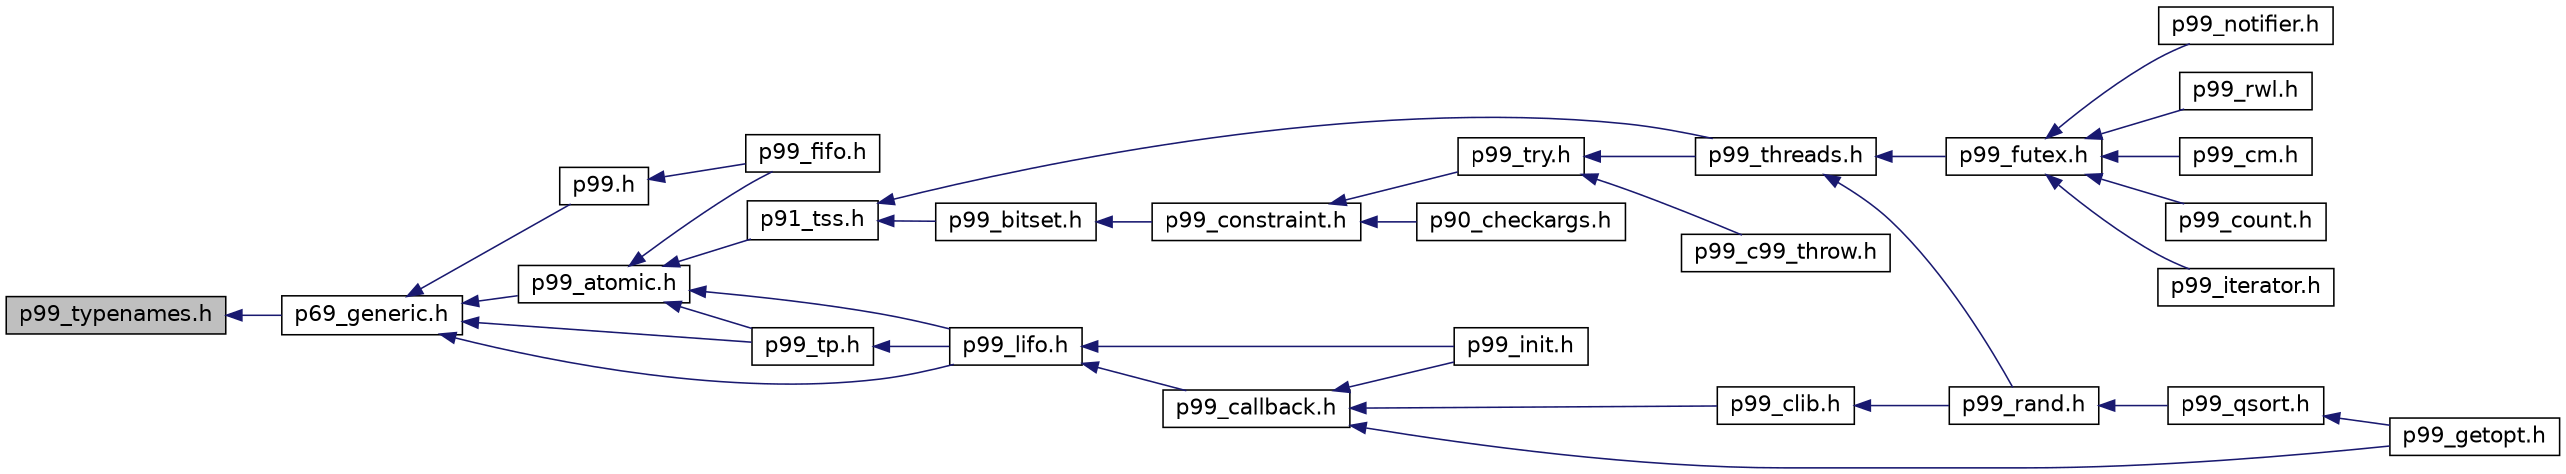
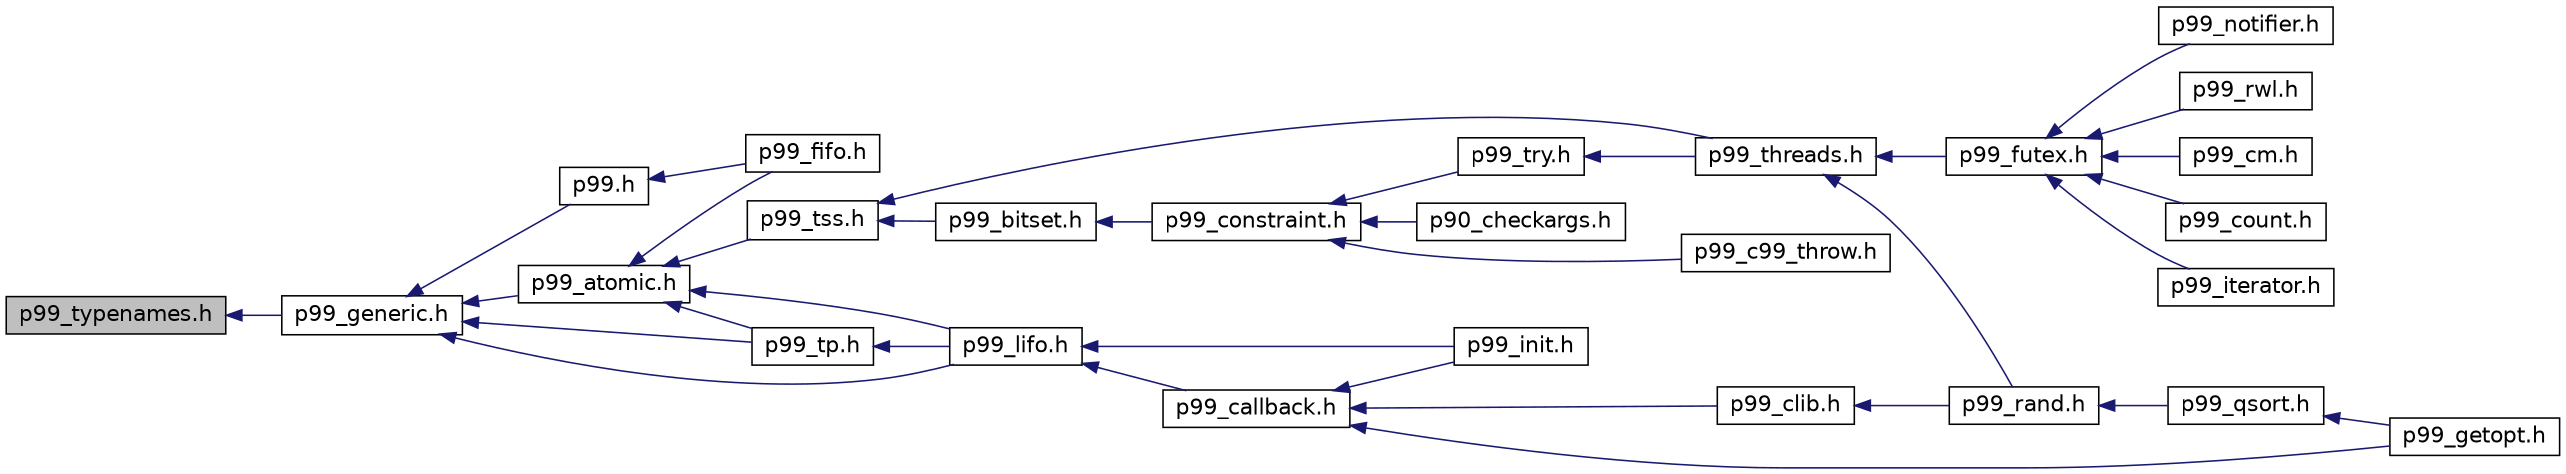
(1670, 206) -> (1513, 261)
(813, 220) -> (813, 220)
(372, 315) -> (372, 315)
